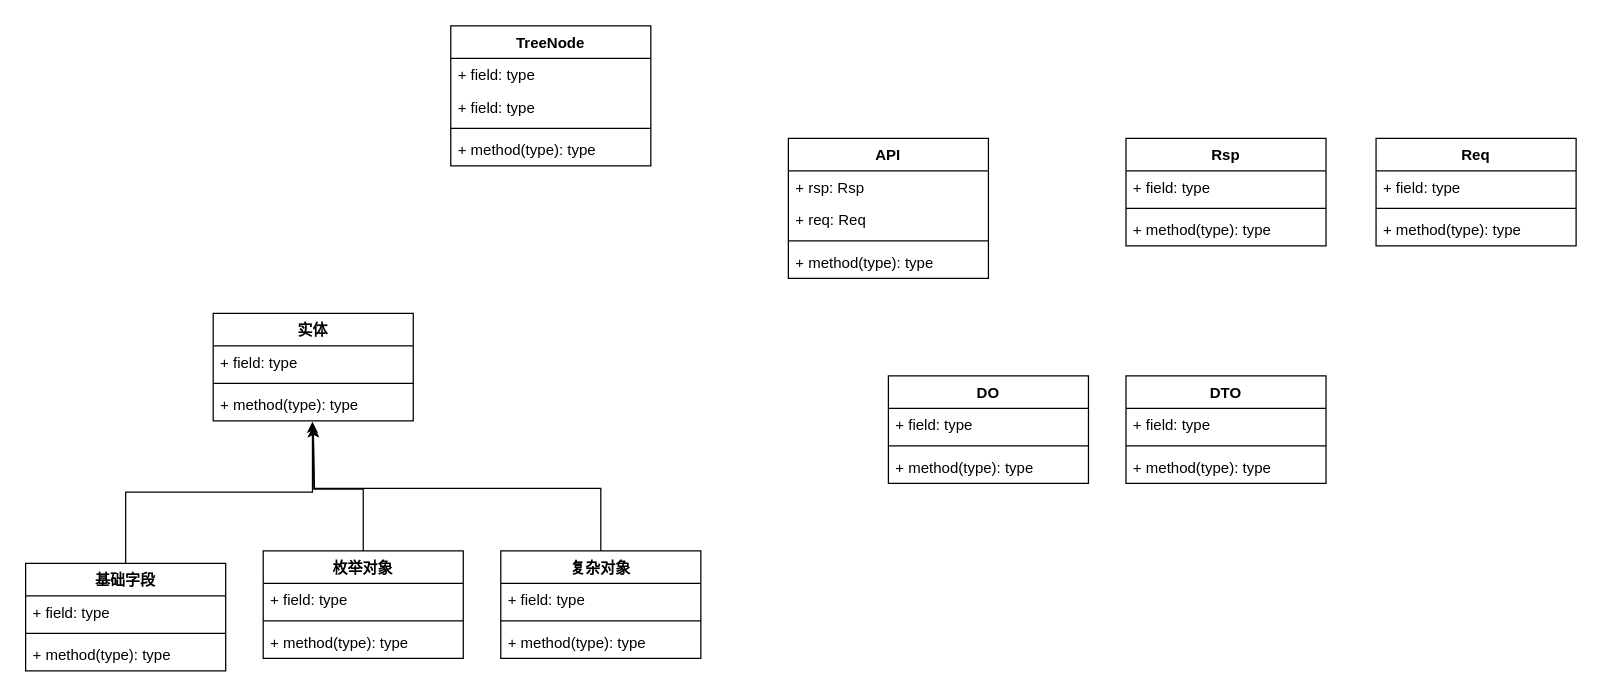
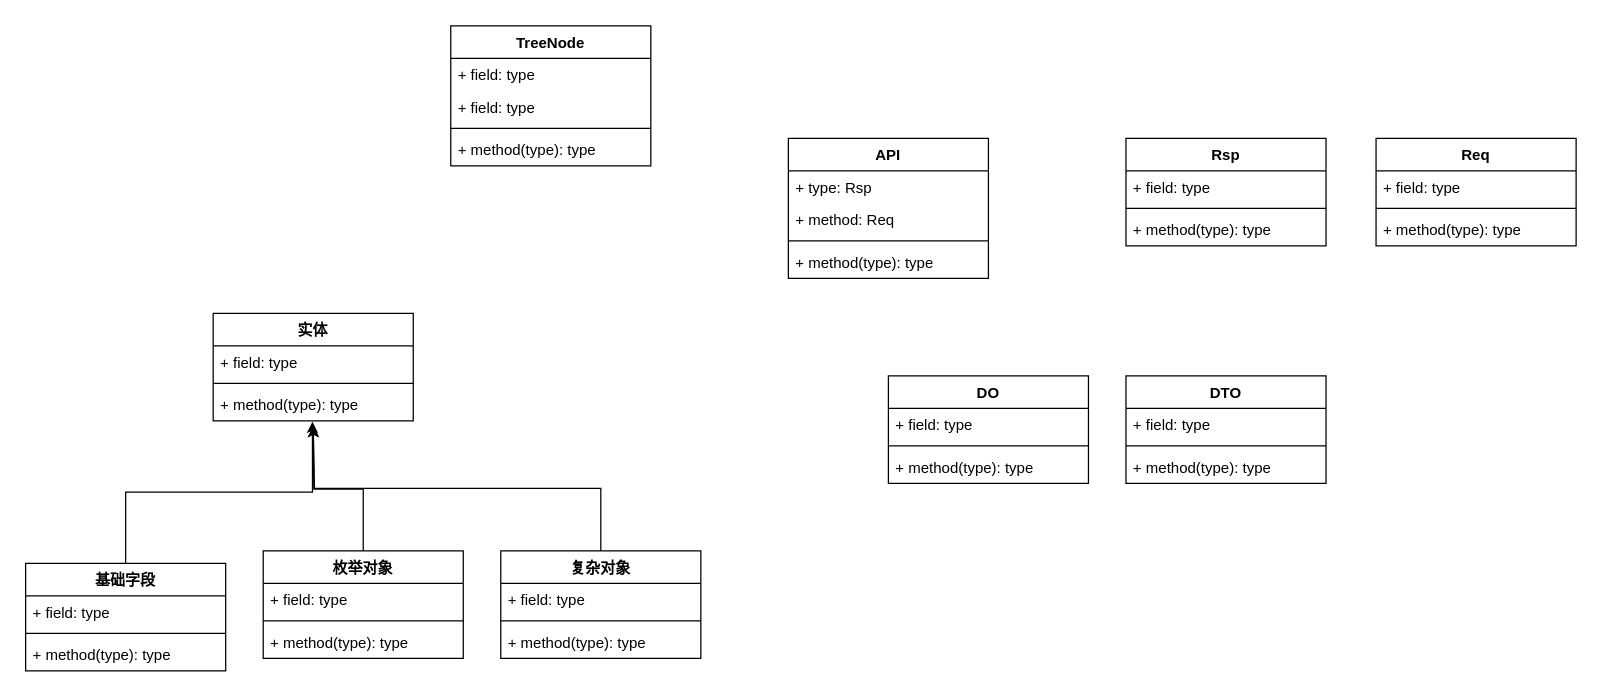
(832, 188) -> (836, 188)
(832, 221) -> (844, 221)
